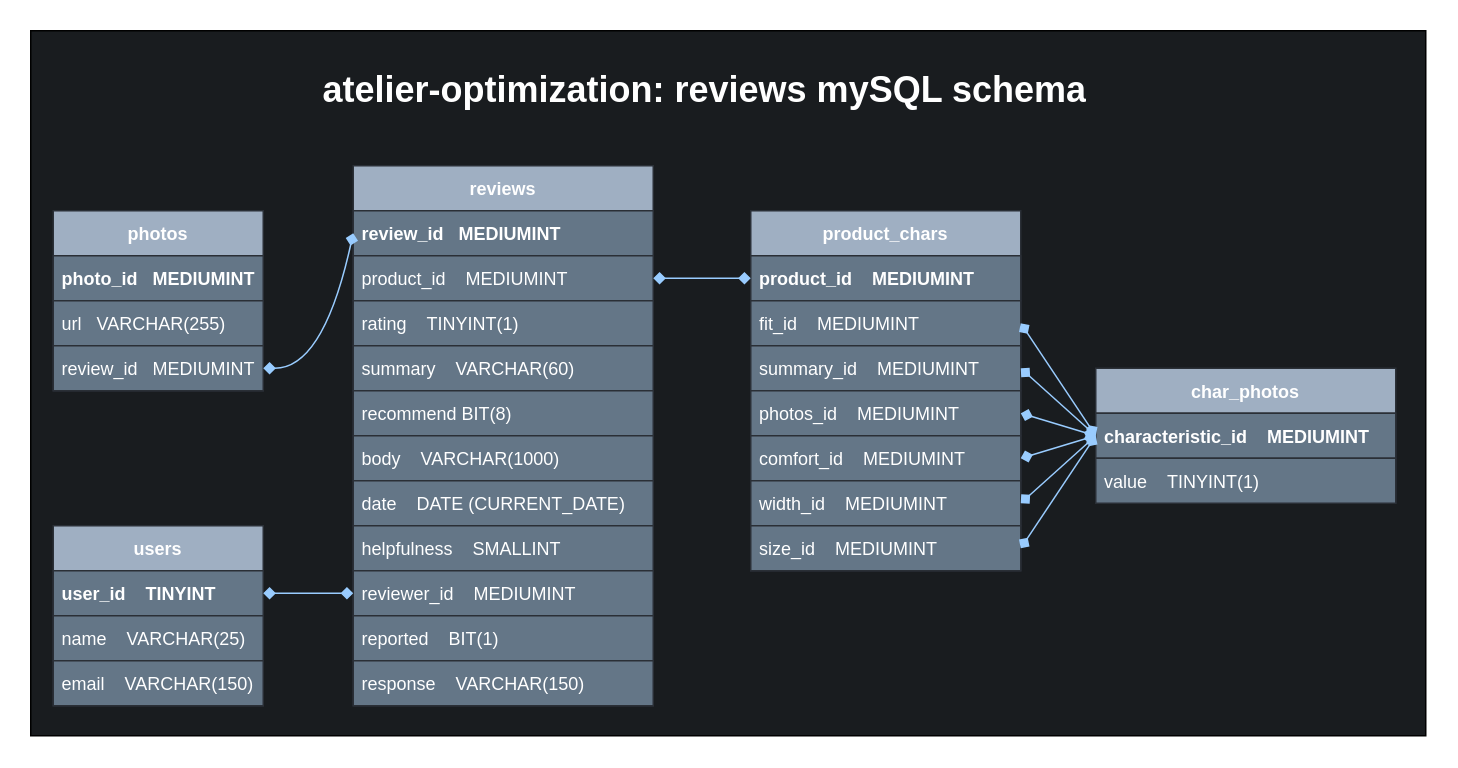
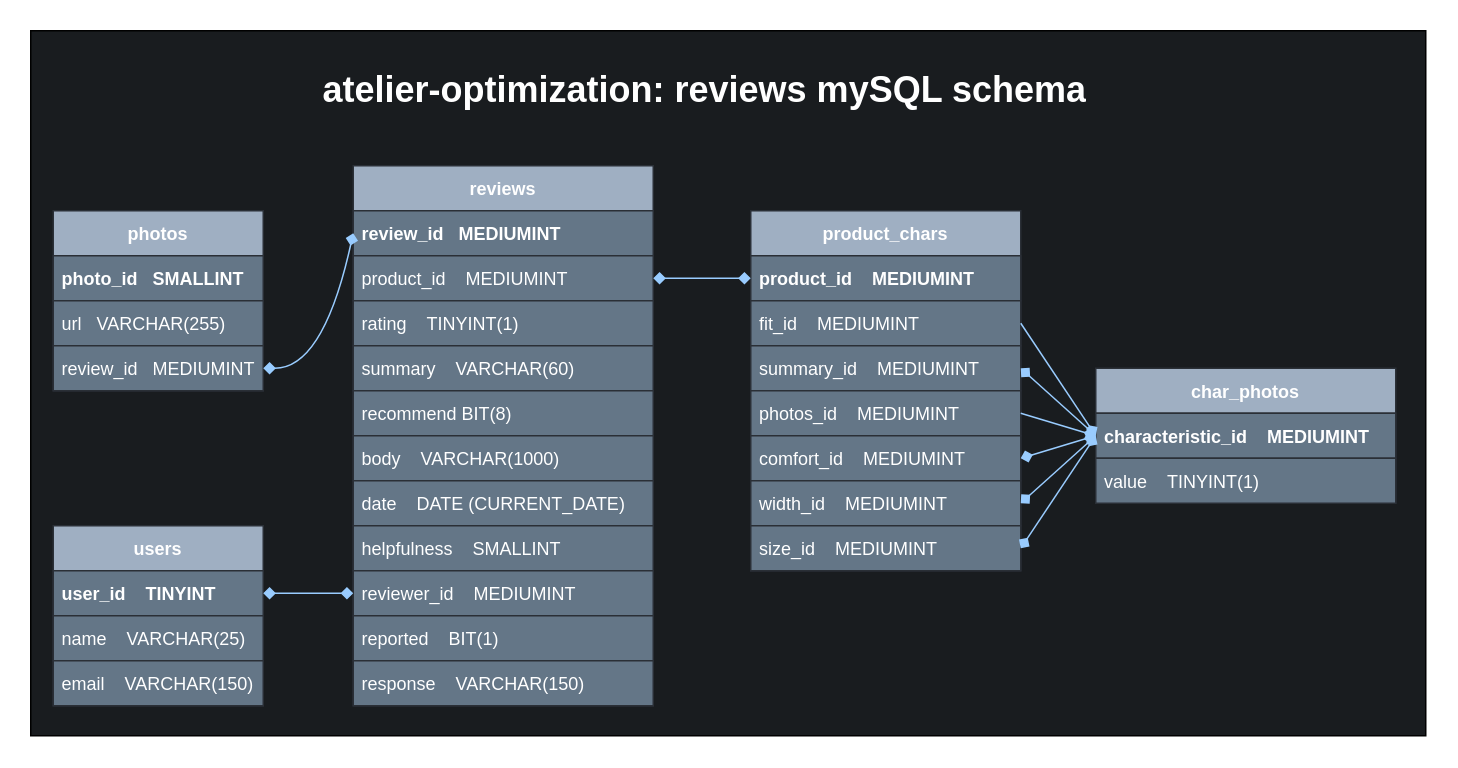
(158, 279) -> (153, 279)
(1027, 333) -> (1025, 329)
(1033, 417) -> (1028, 415)
